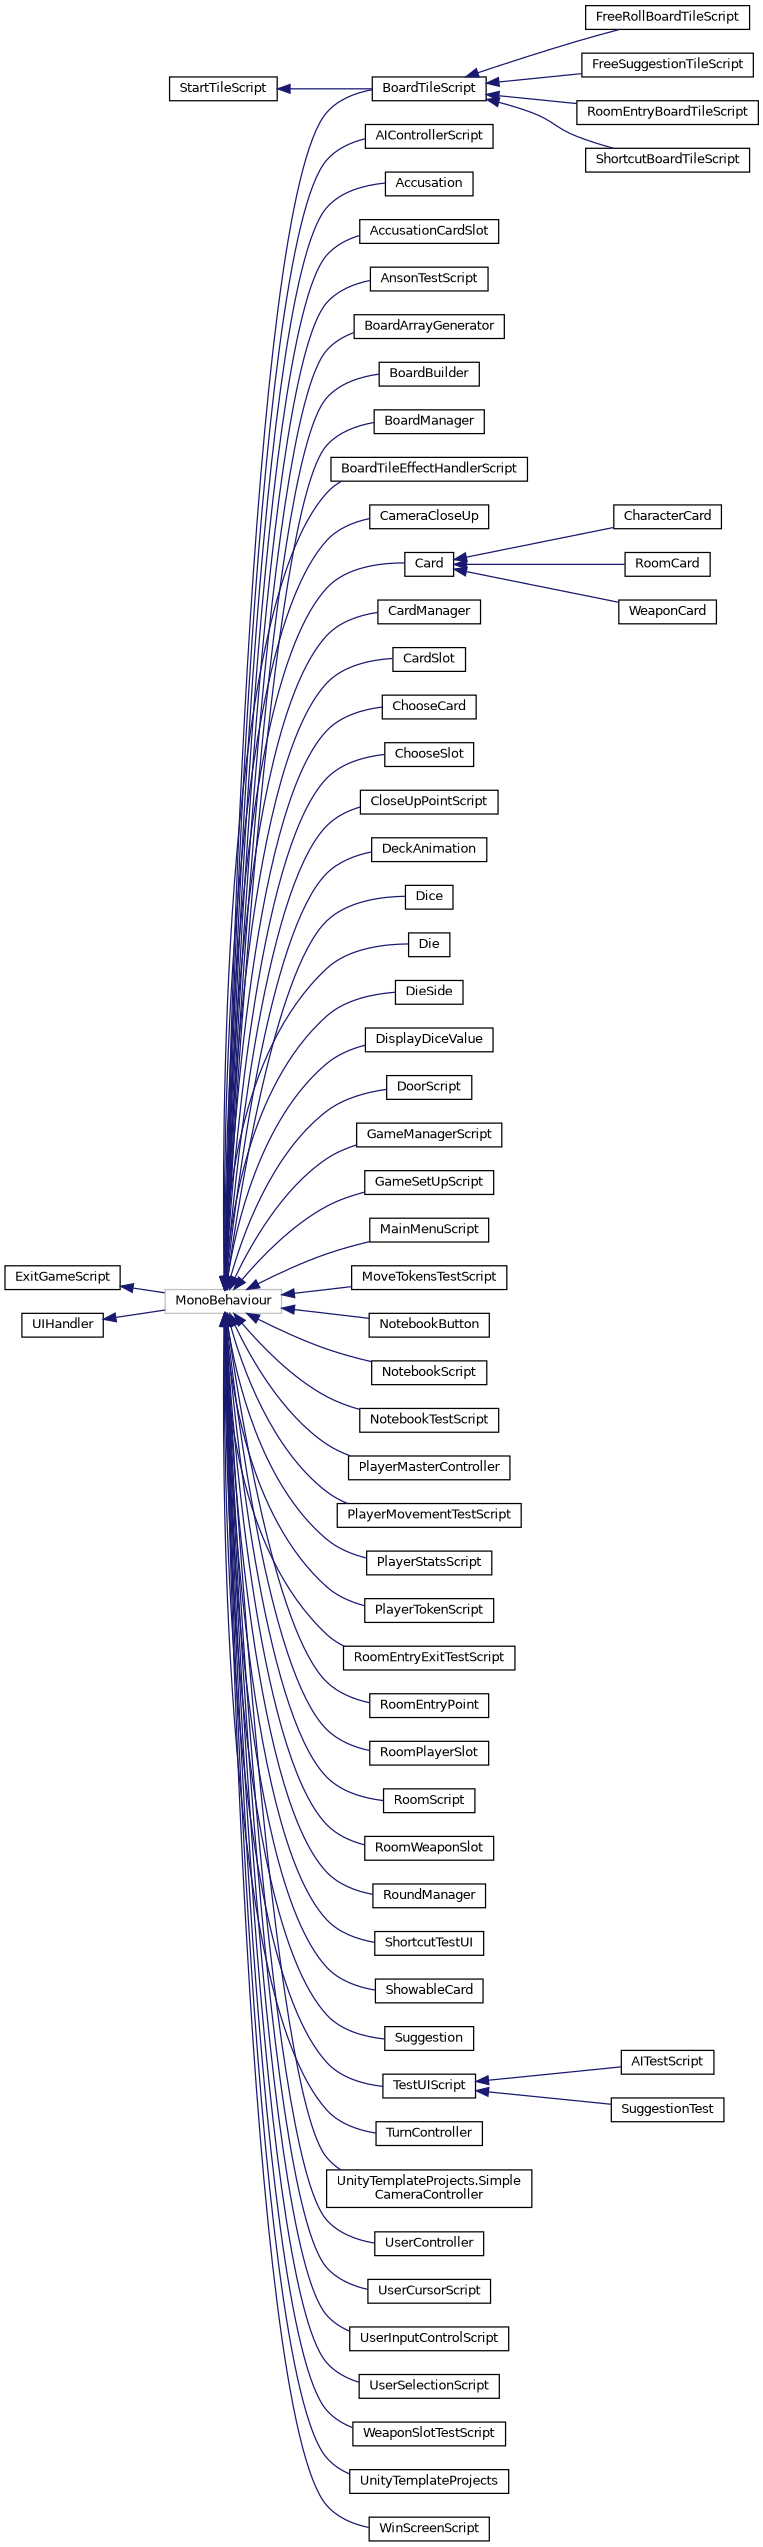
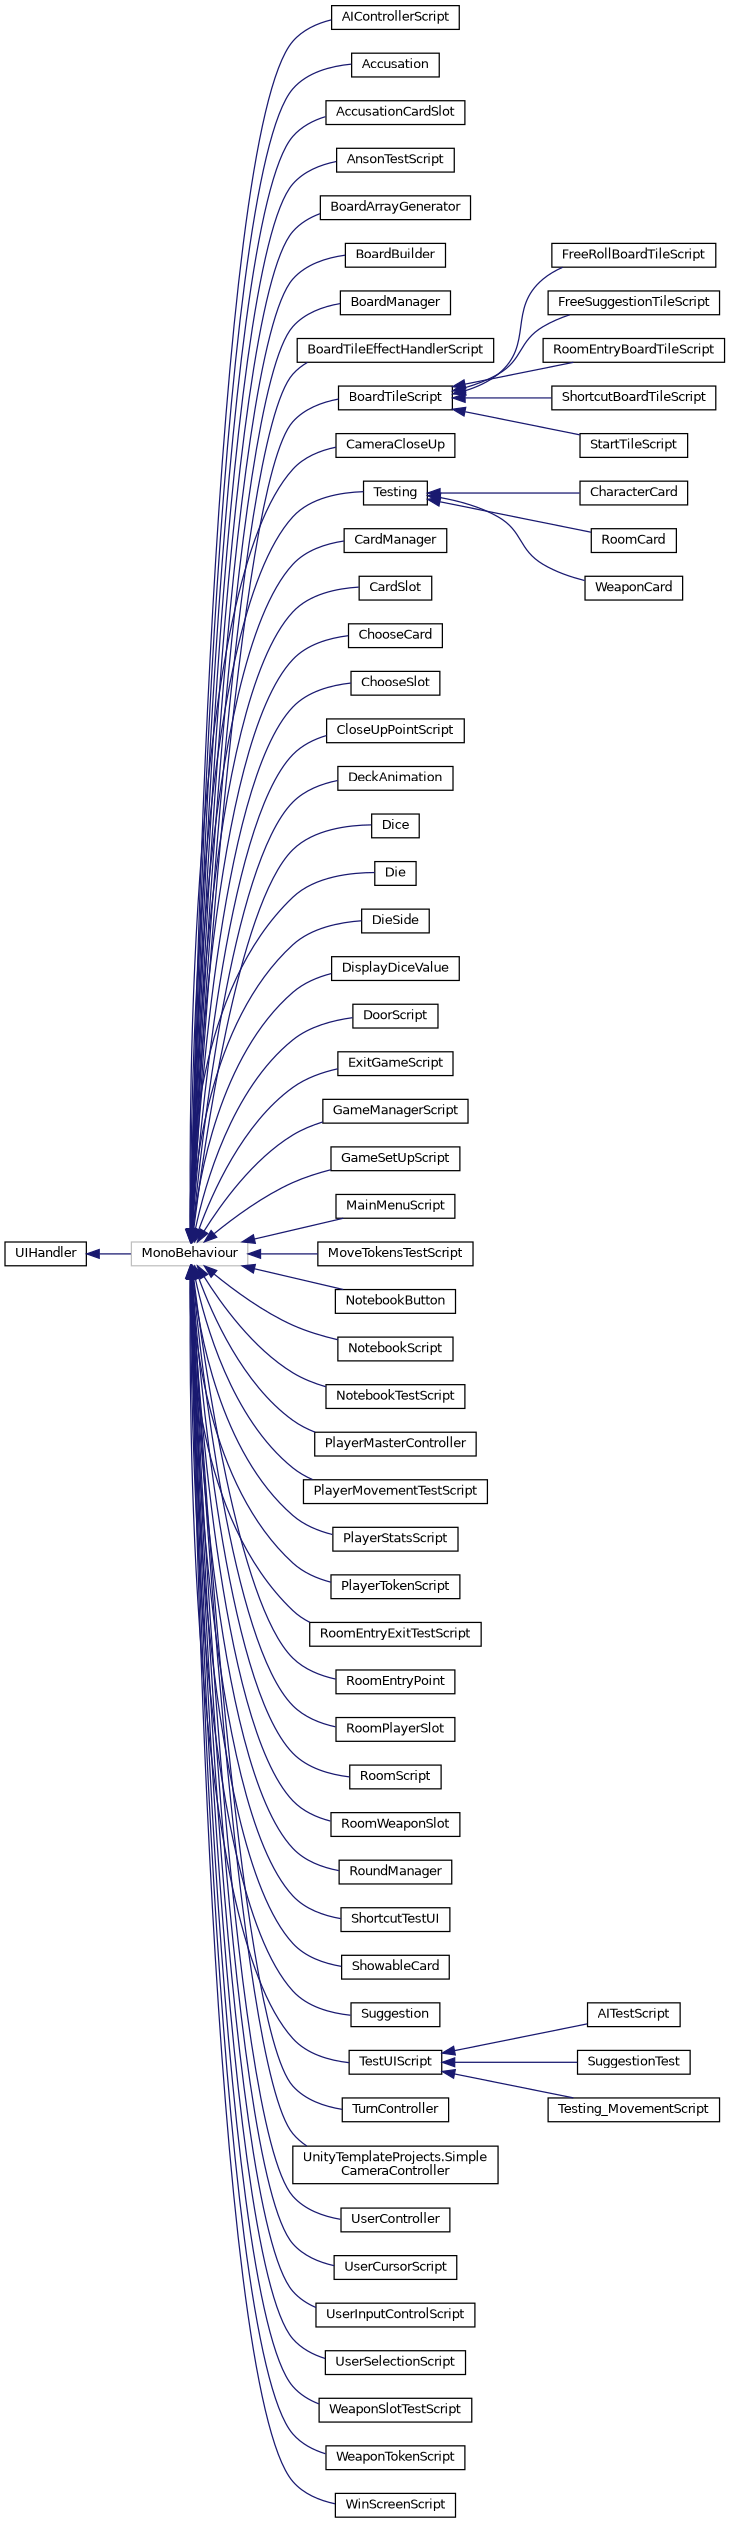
(331, 89) -> (523, 423)
(429, 564) -> (395, 493)
(149, 1290) -> (250, 1132)
none -> (634, 2110)
(429, 2482) -> (395, 2458)
